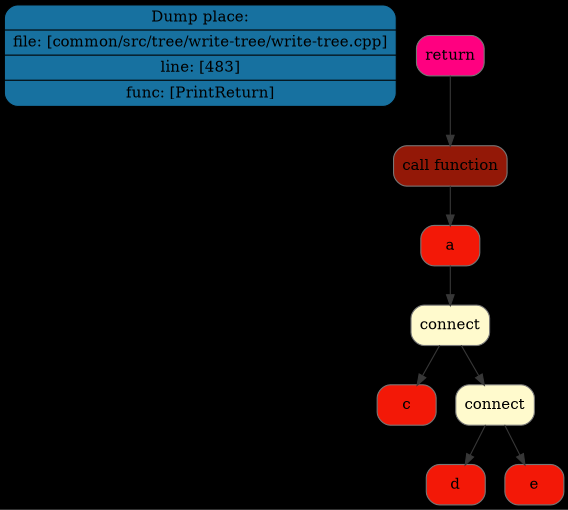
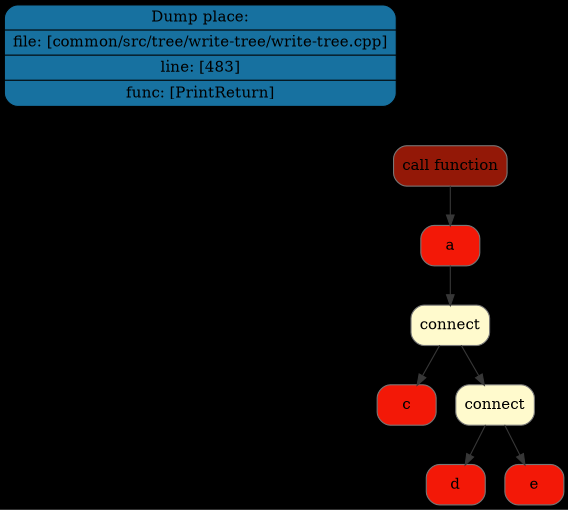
(450, 56) -> none
